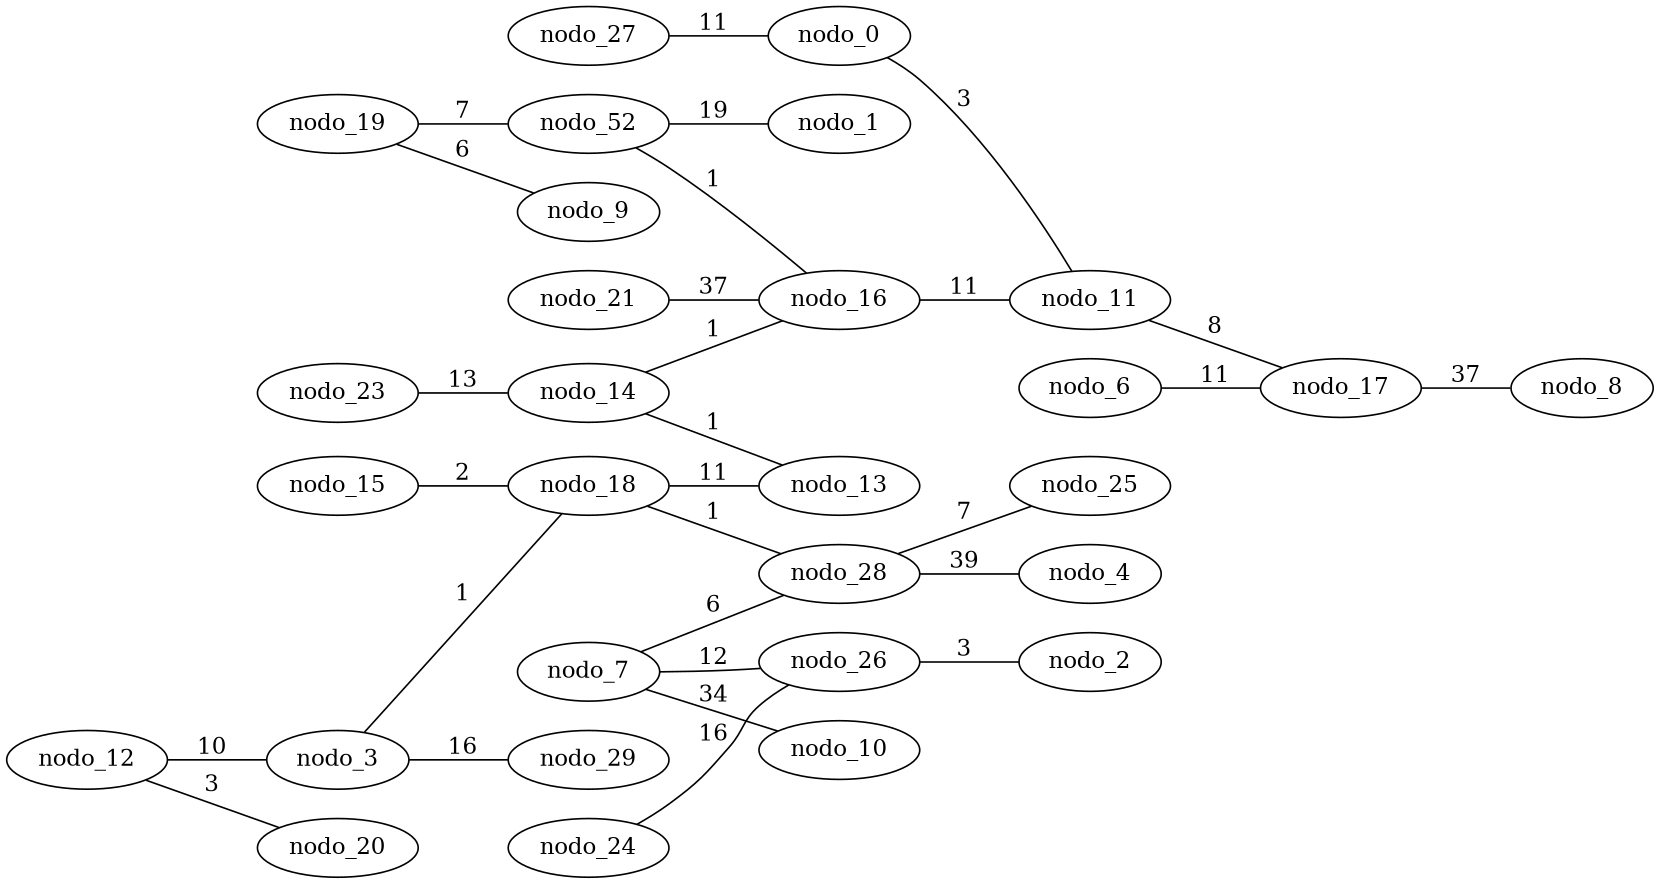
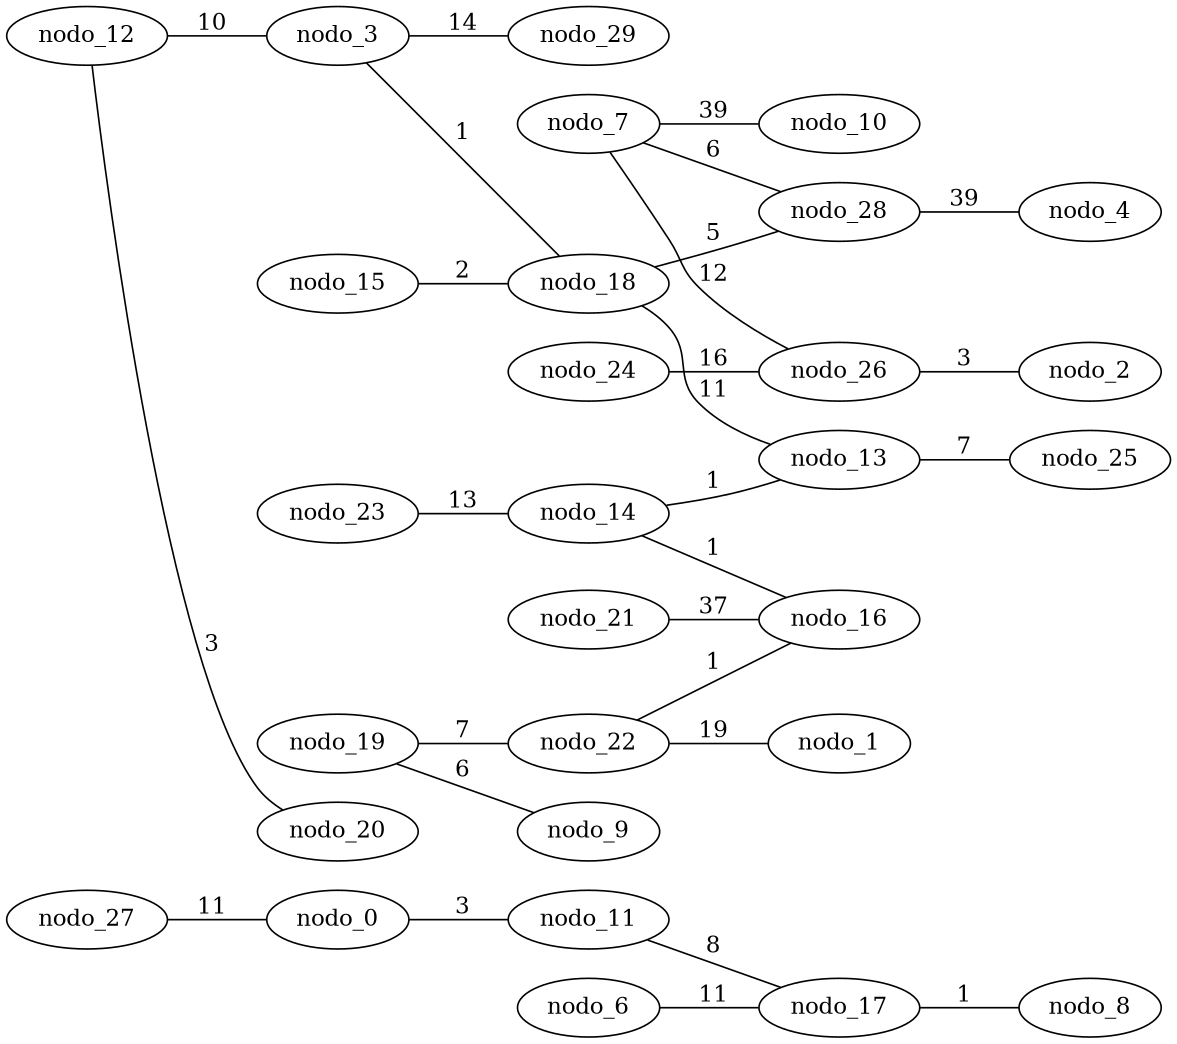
(589, 124) -> (589, 744)
(965, 300) -> none
(1466, 376) -> (965, 995)
(714, 513) -> (714, 234)
(965, 530) -> (965, 460)
(714, 695) -> (714, 112)
(463, 748) -> (463, 24)
